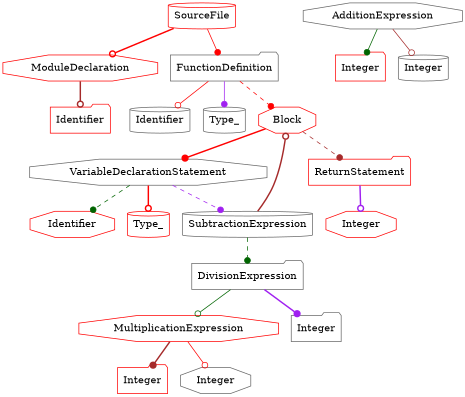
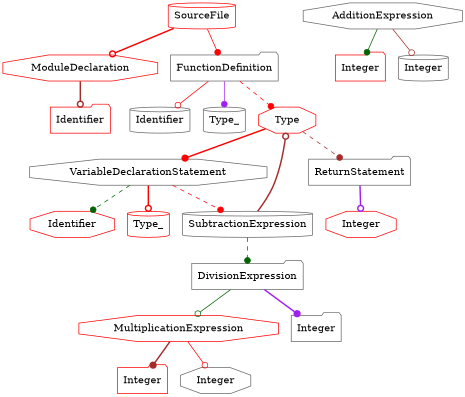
(287, 120) -> (287, 120)
(360, 172) -> (360, 172)
(195, 197) -> (195, 197)
